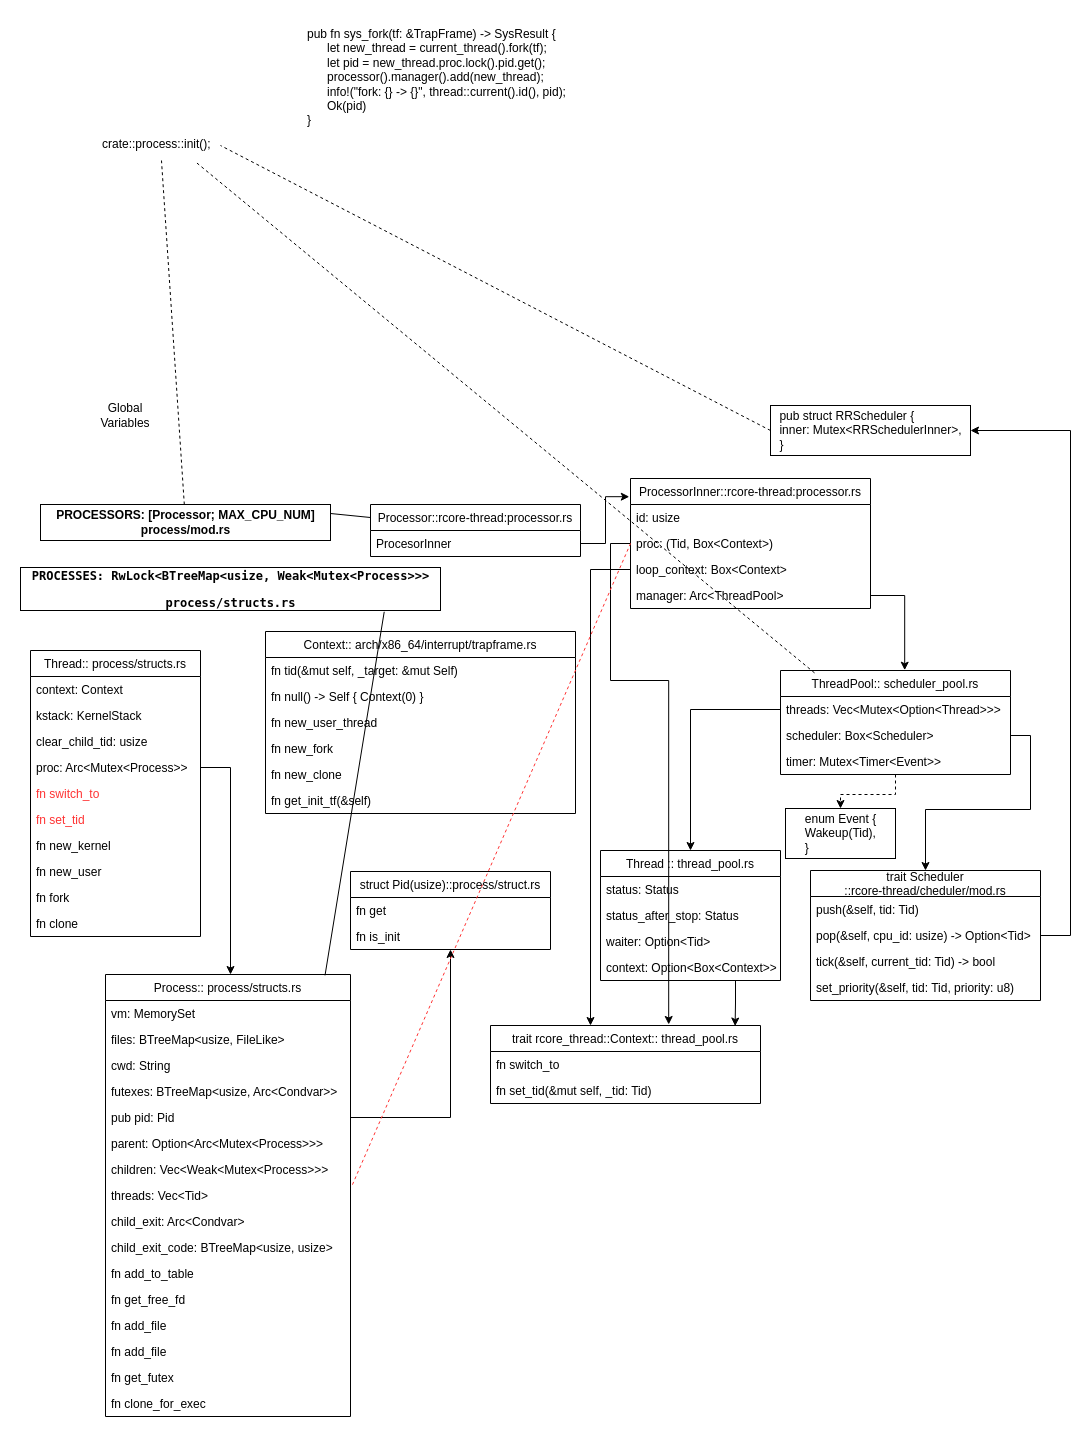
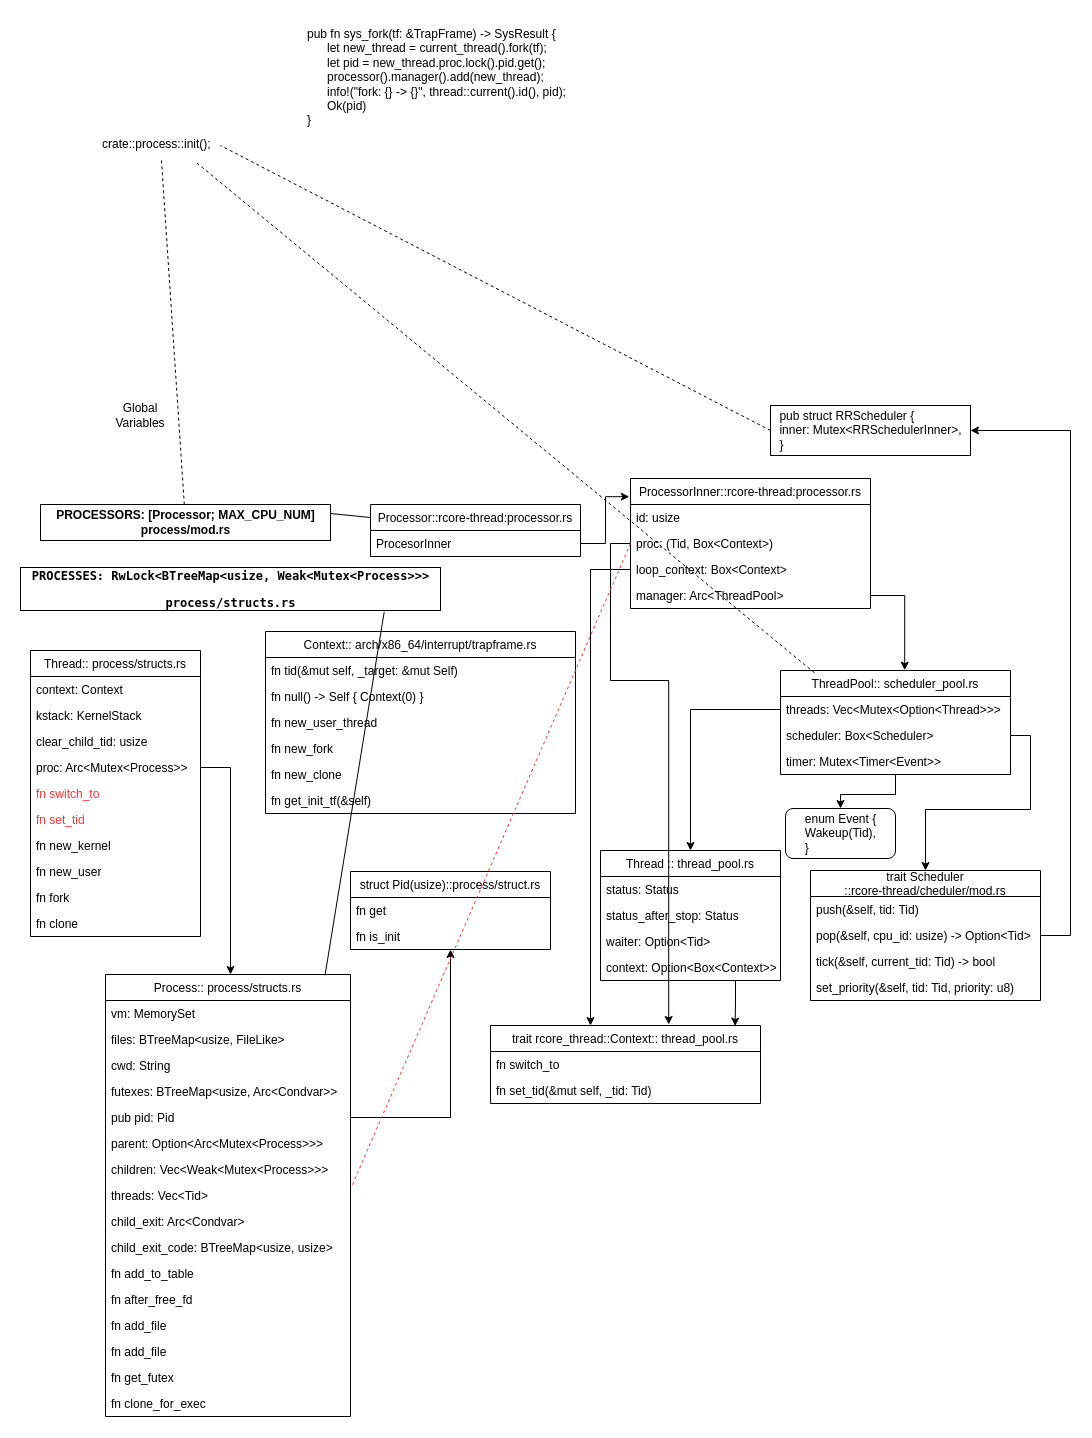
(126, 416) -> (141, 416)
(875, 795) -> (875, 795)
(841, 834) -> (841, 834)
(156, 1300) -> (163, 1300)
